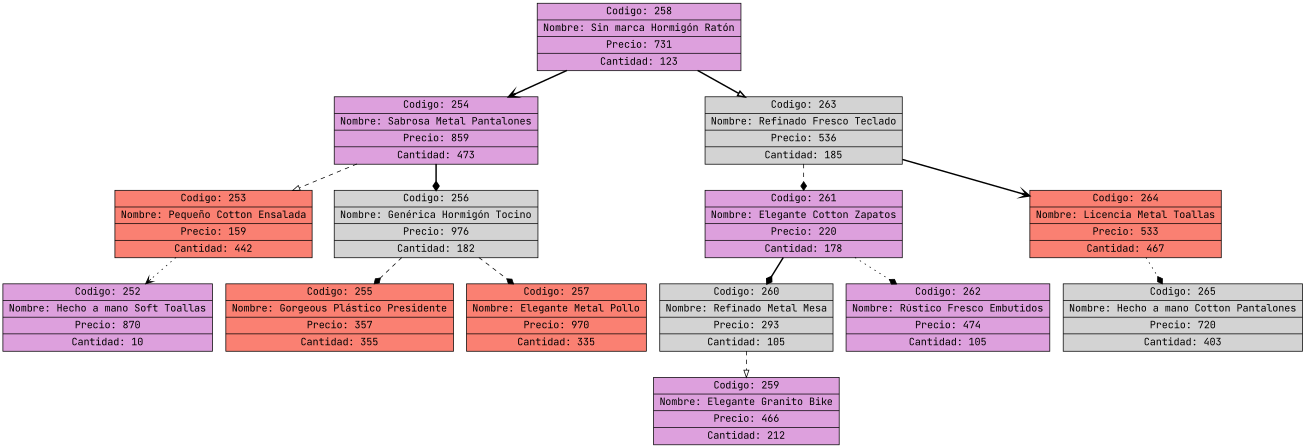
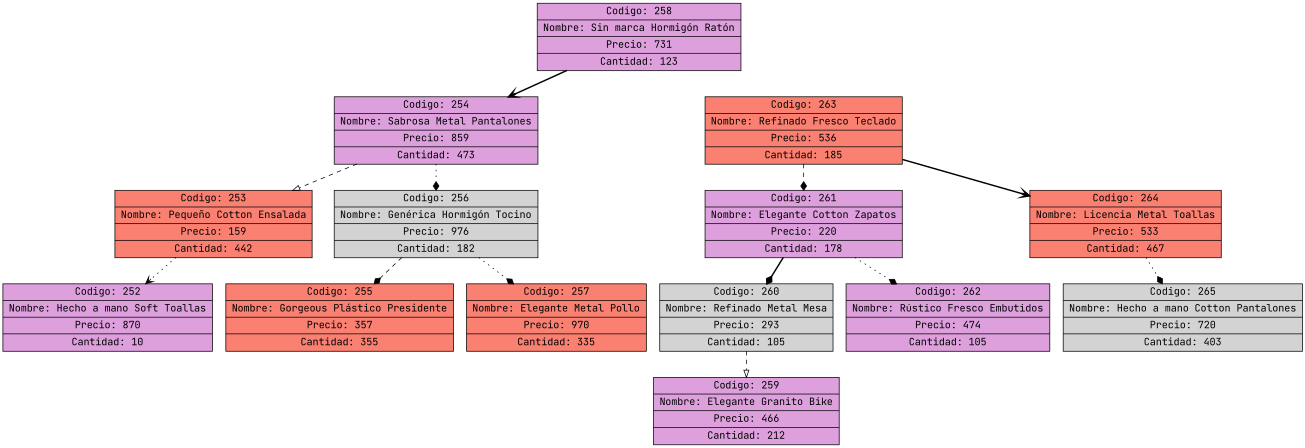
(718, 82) -> none
(804, 131) -> (804, 131)
(436, 173) -> (436, 173)
(493, 268) -> (493, 268)
